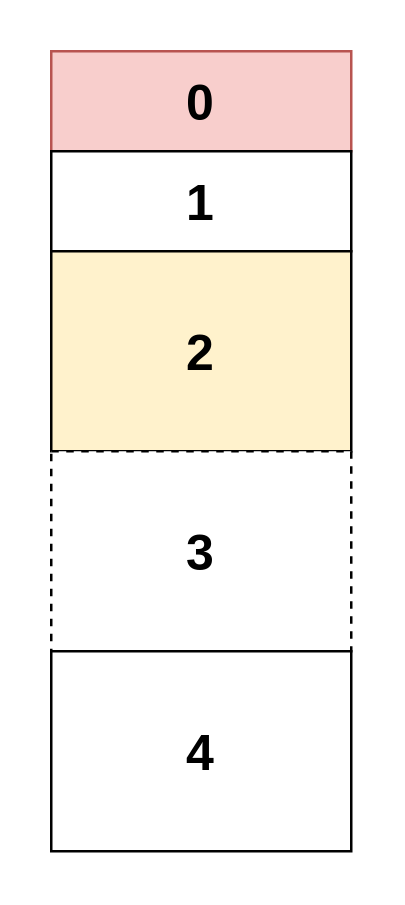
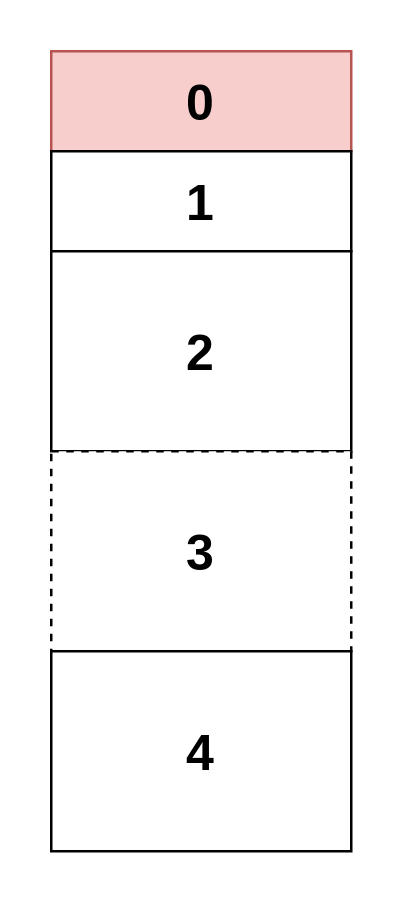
(201, 351) -> (201, 351)
